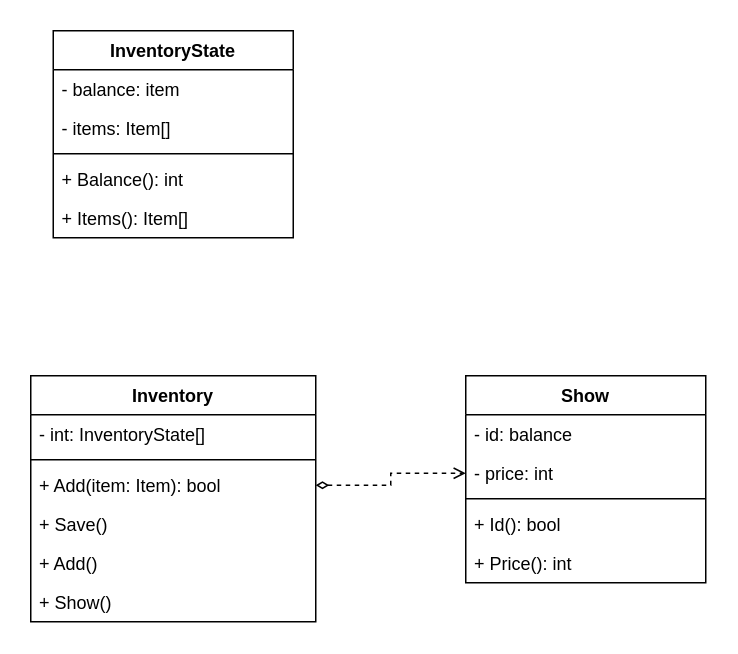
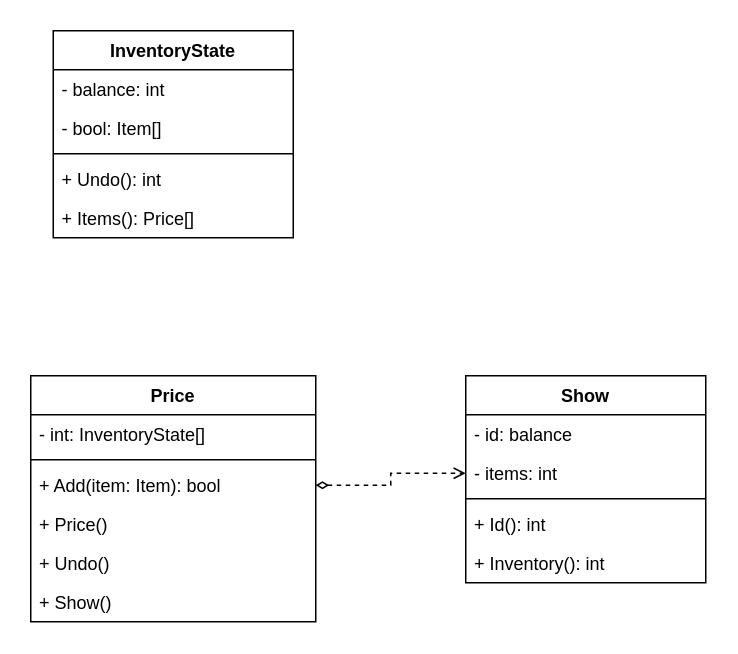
(125, 90) -> (120, 90)
(128, 129) -> (123, 129)
(130, 180) -> (118, 180)
(140, 219) -> (143, 219)
(173, 396) -> (173, 396)
(523, 474) -> (523, 474)
(77, 525) -> (80, 525)
(525, 525) -> (520, 525)
(72, 564) -> (77, 564)
(533, 564) -> (555, 564)
